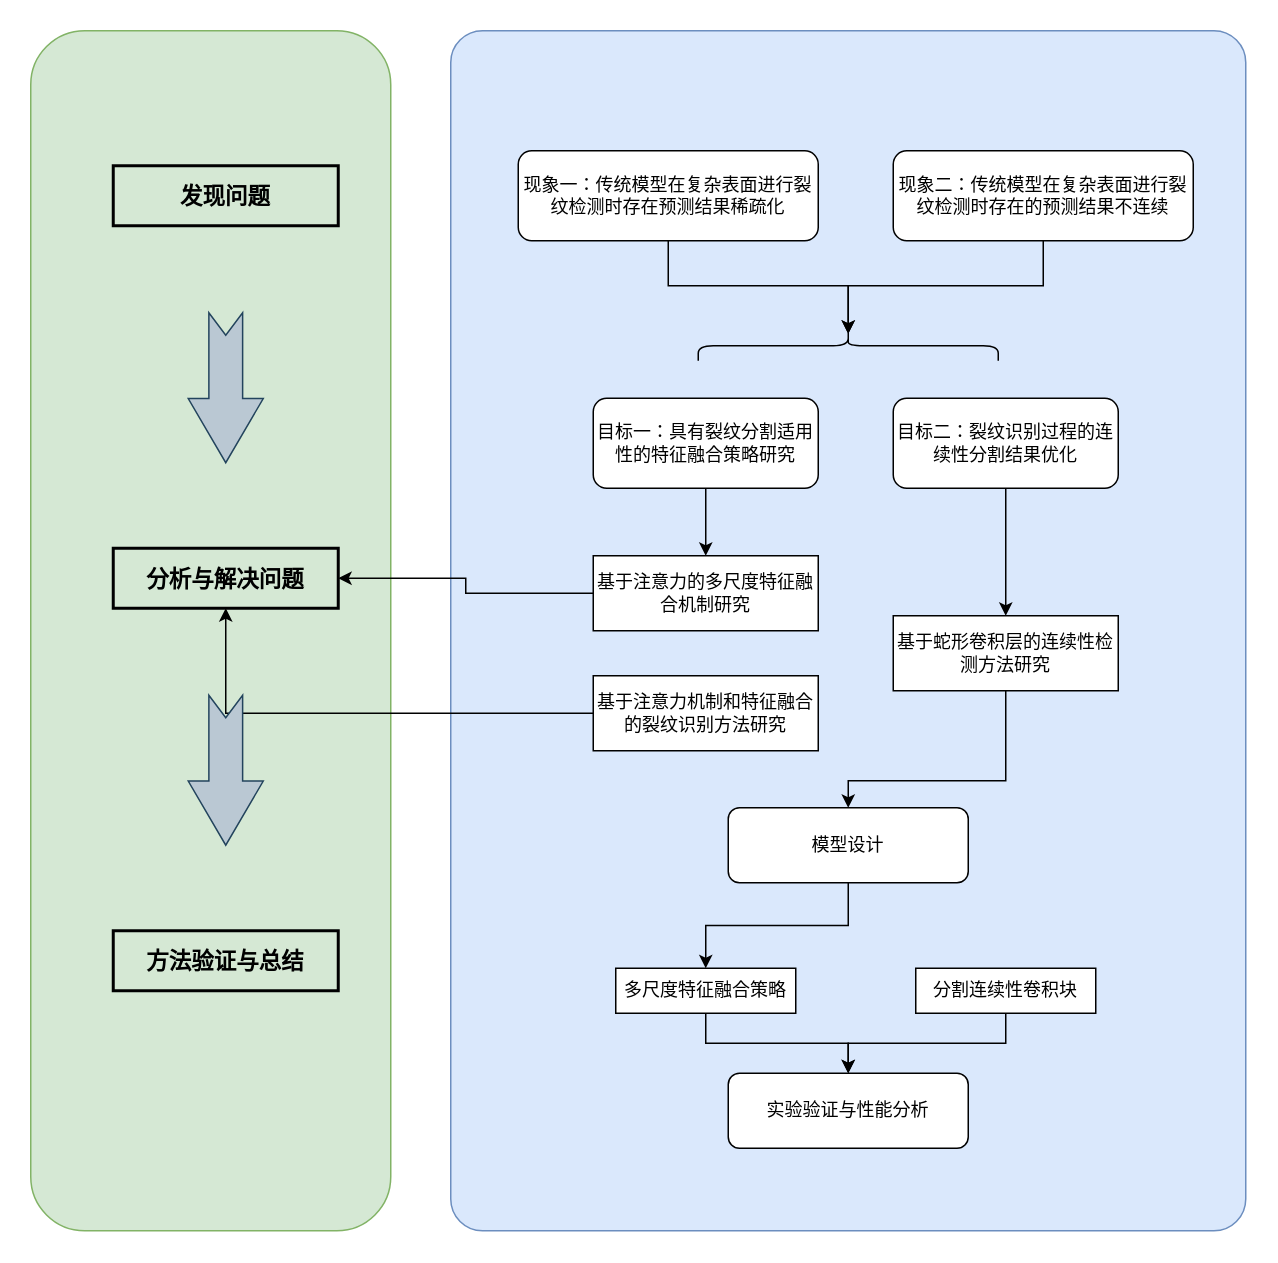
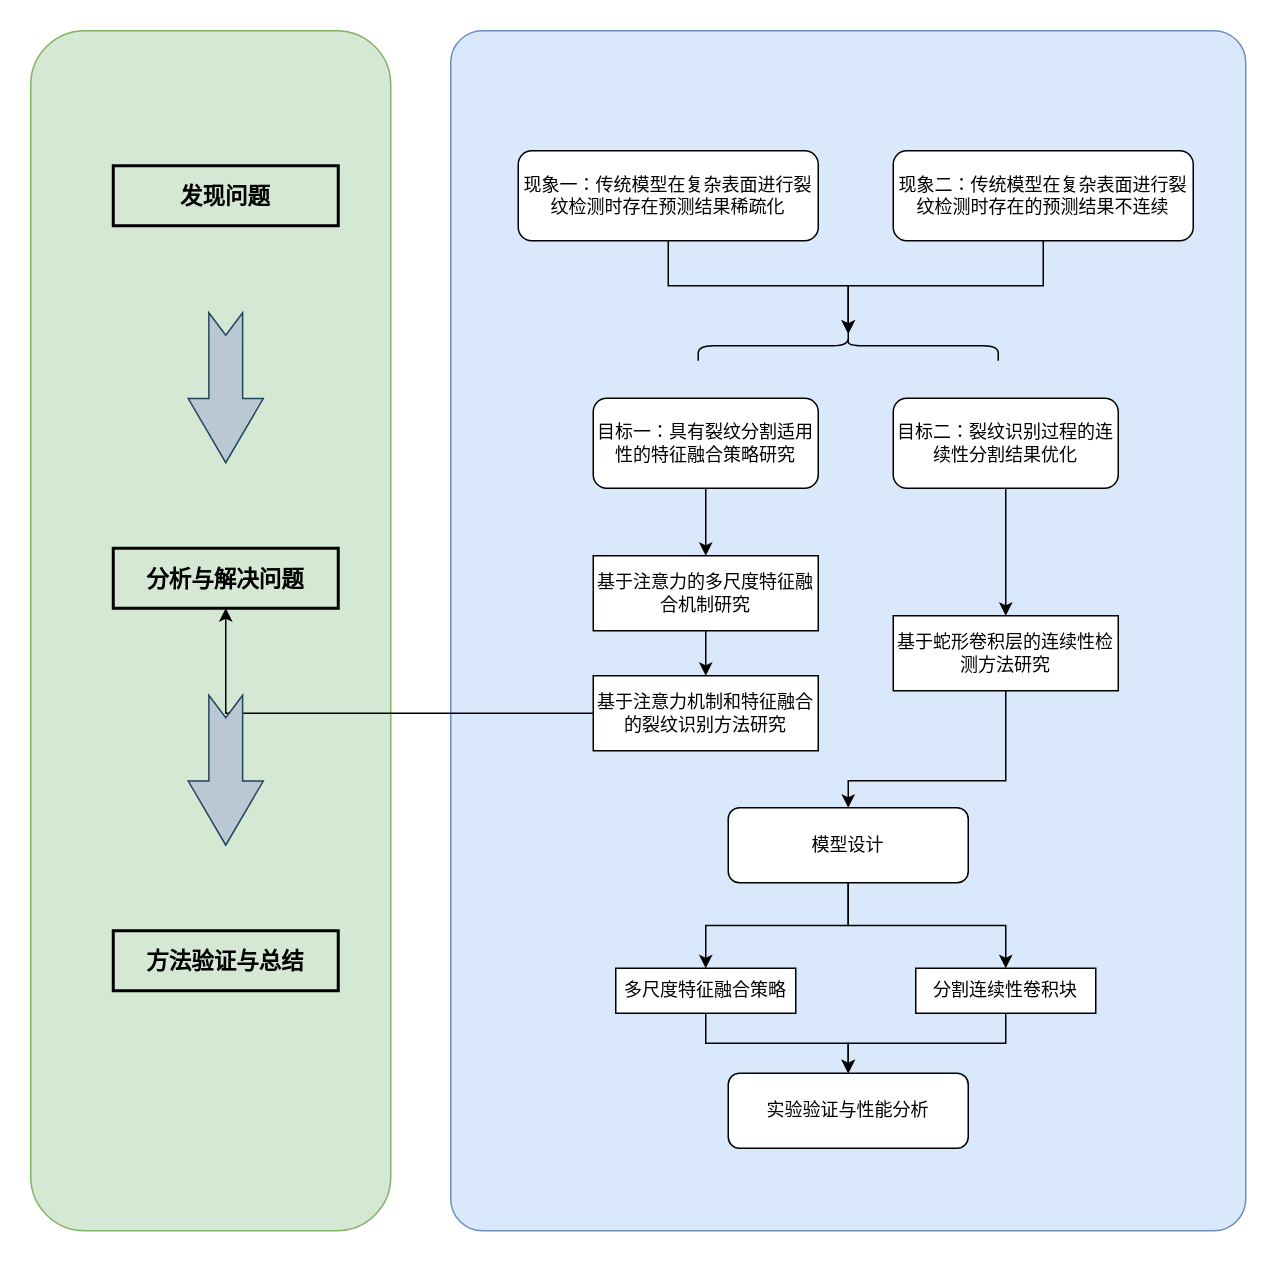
(466, 591) -> (706, 659)
none -> (944, 926)
